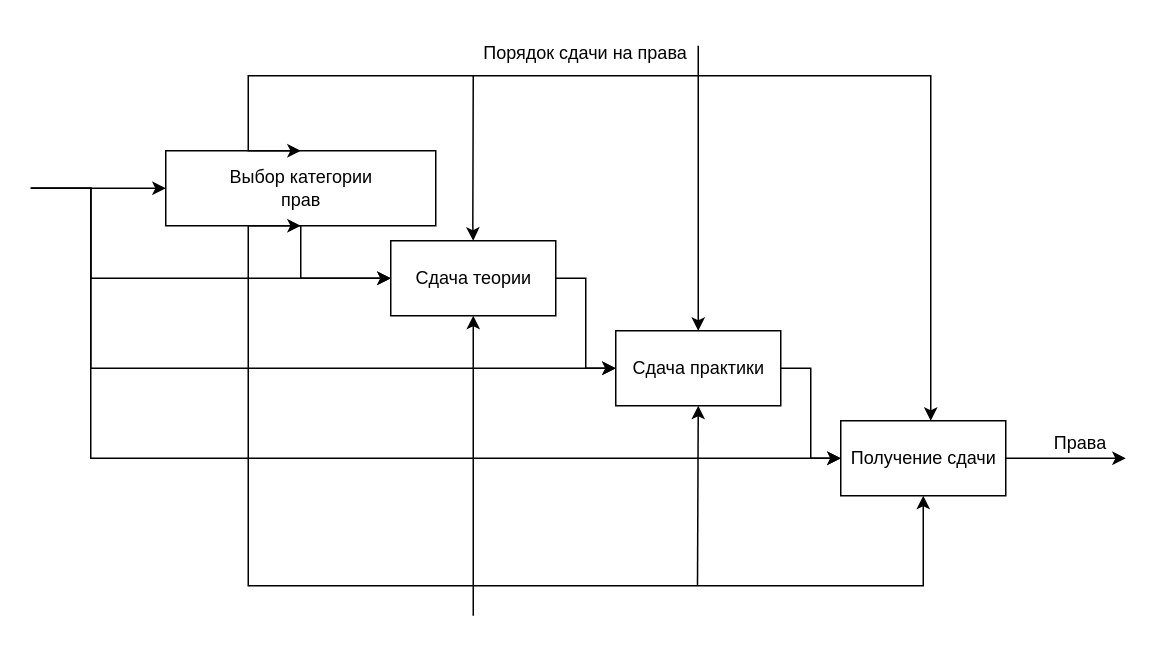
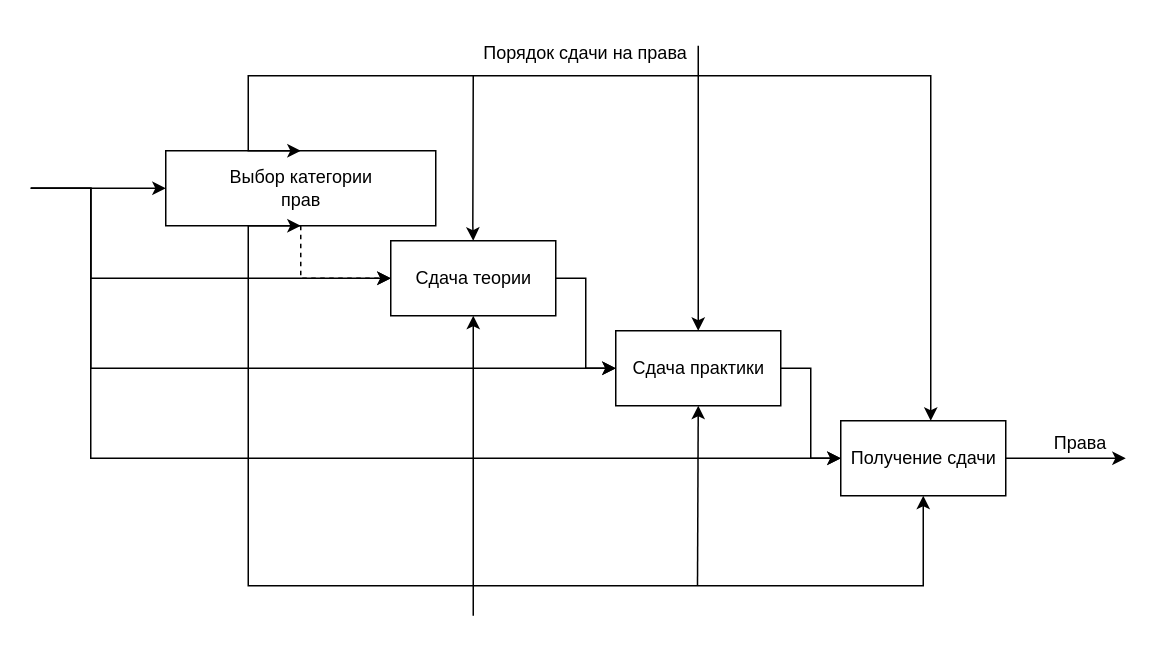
(301, 252) -> (301, 252)
